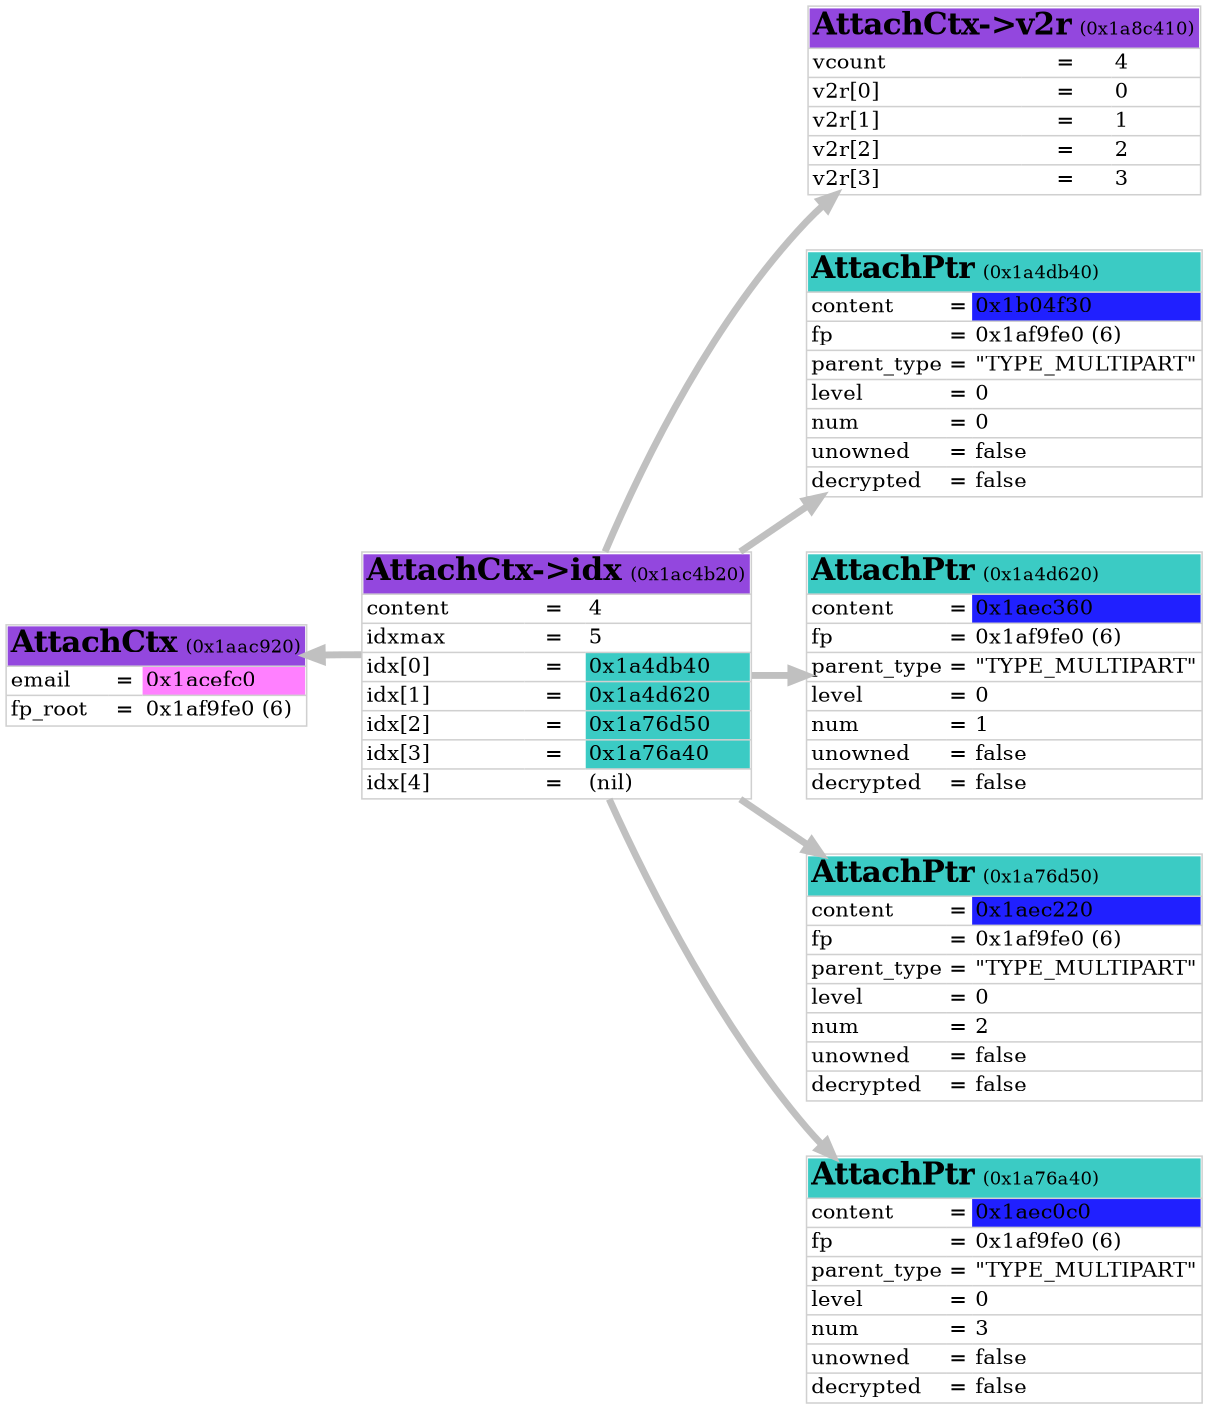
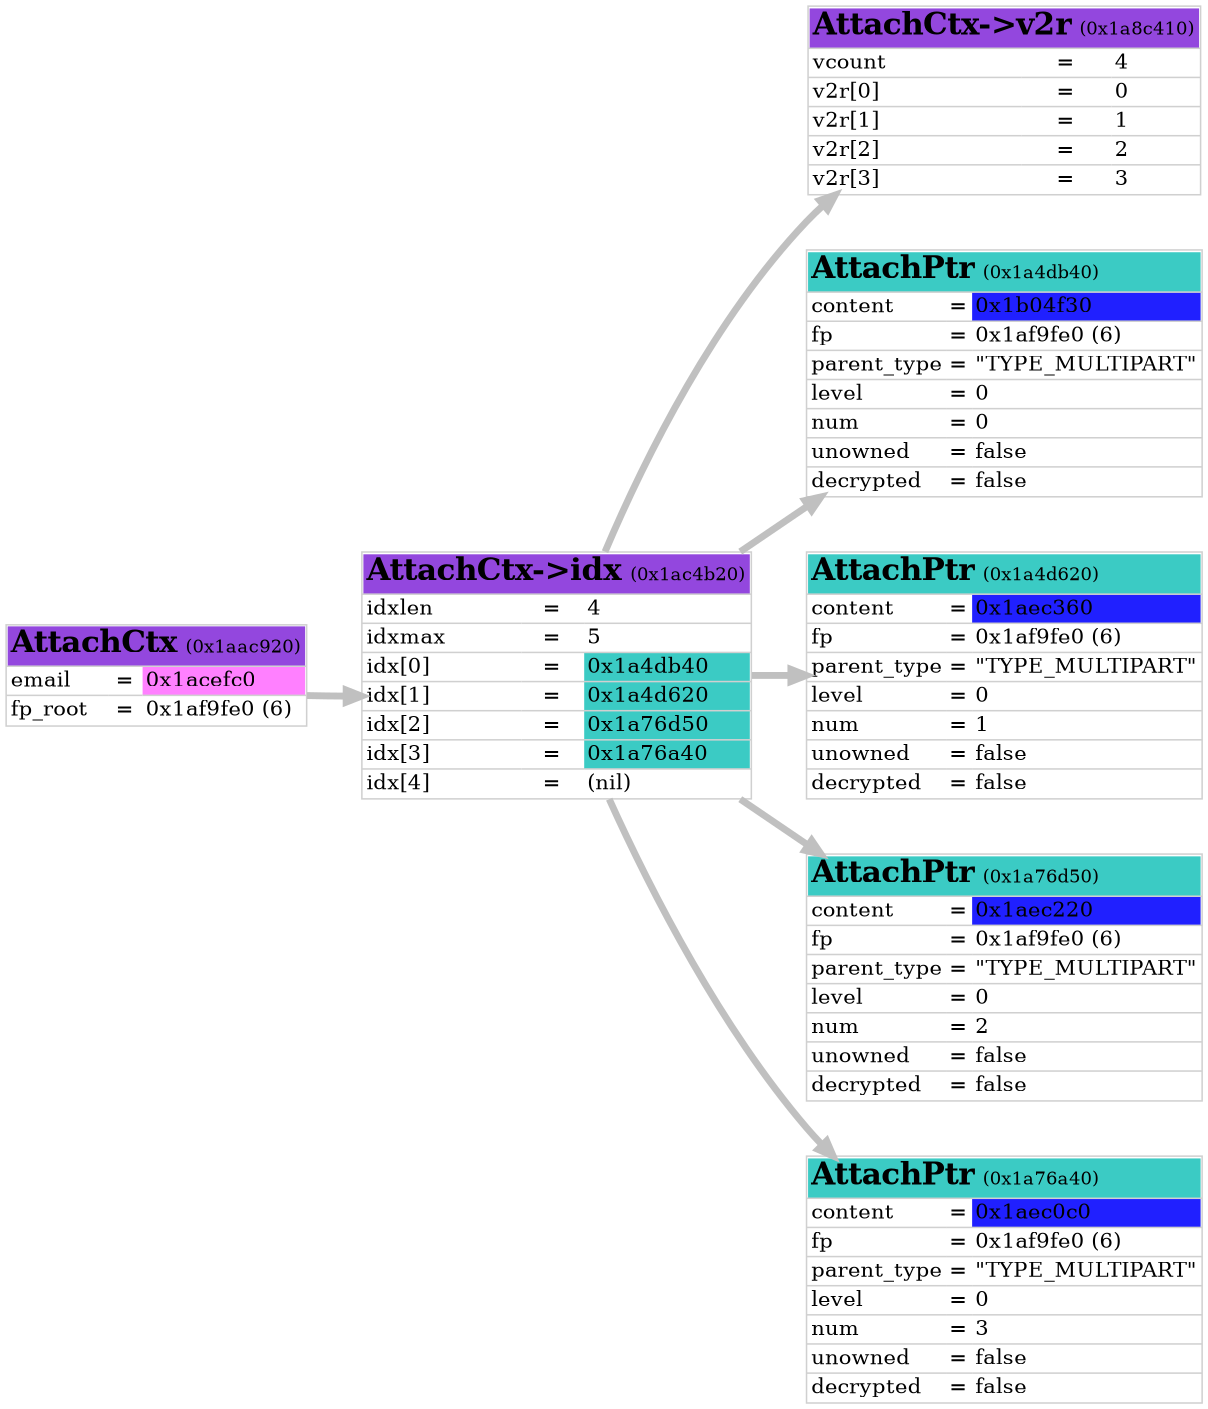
(409, 608) -> (400, 608)
(342, 655) -> (326, 696)
